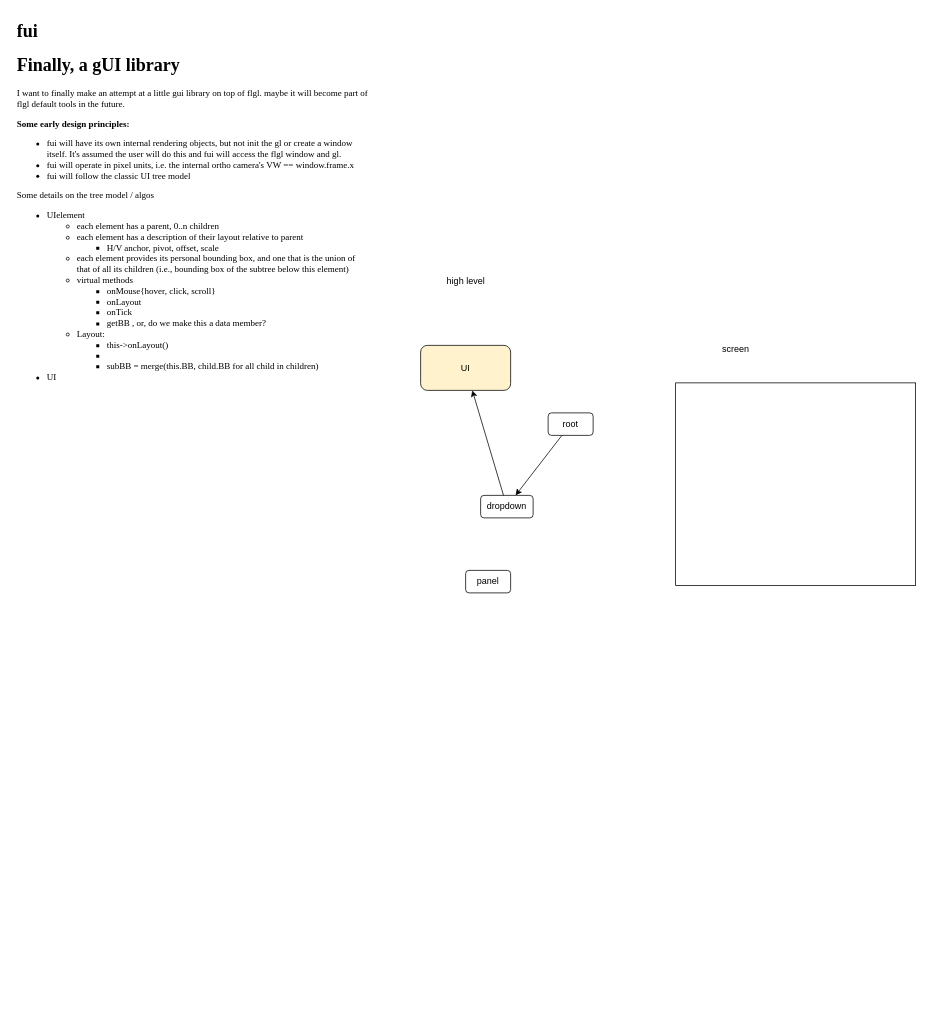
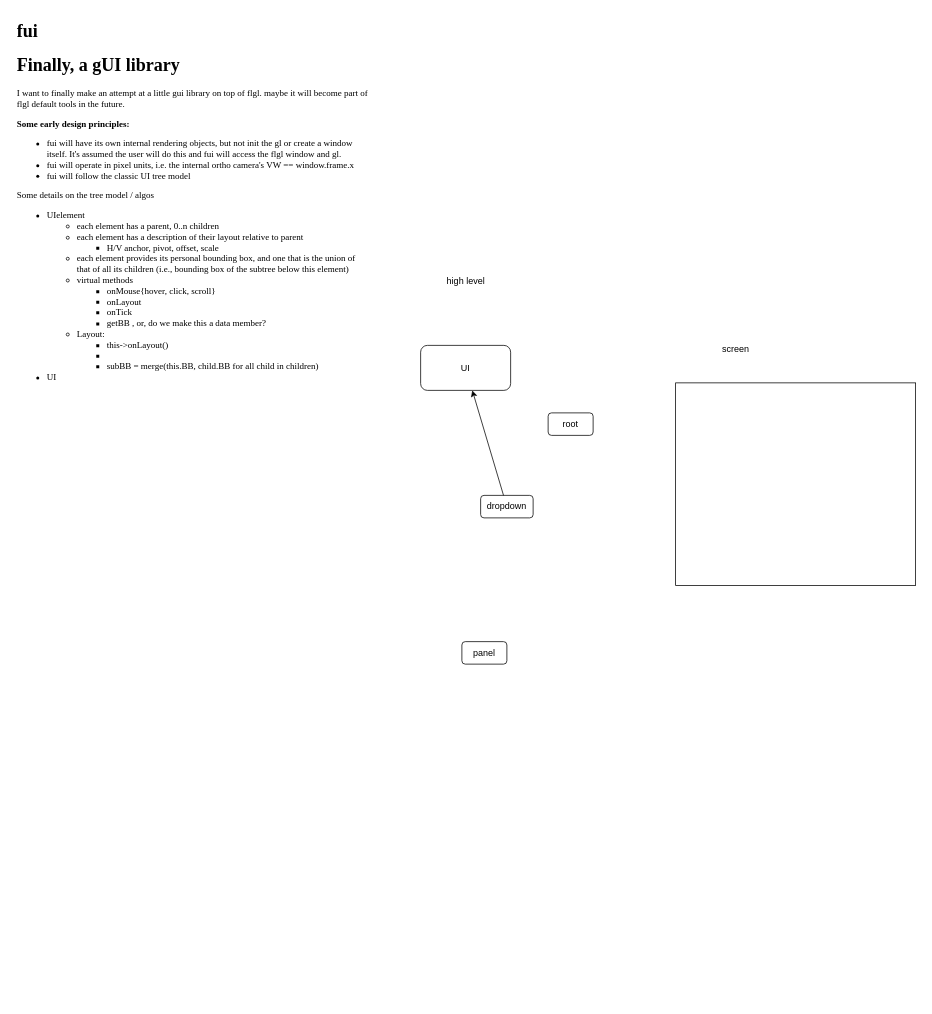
(465, 368) -> (465, 368)
(540, 463) -> none
(488, 582) -> (484, 653)
